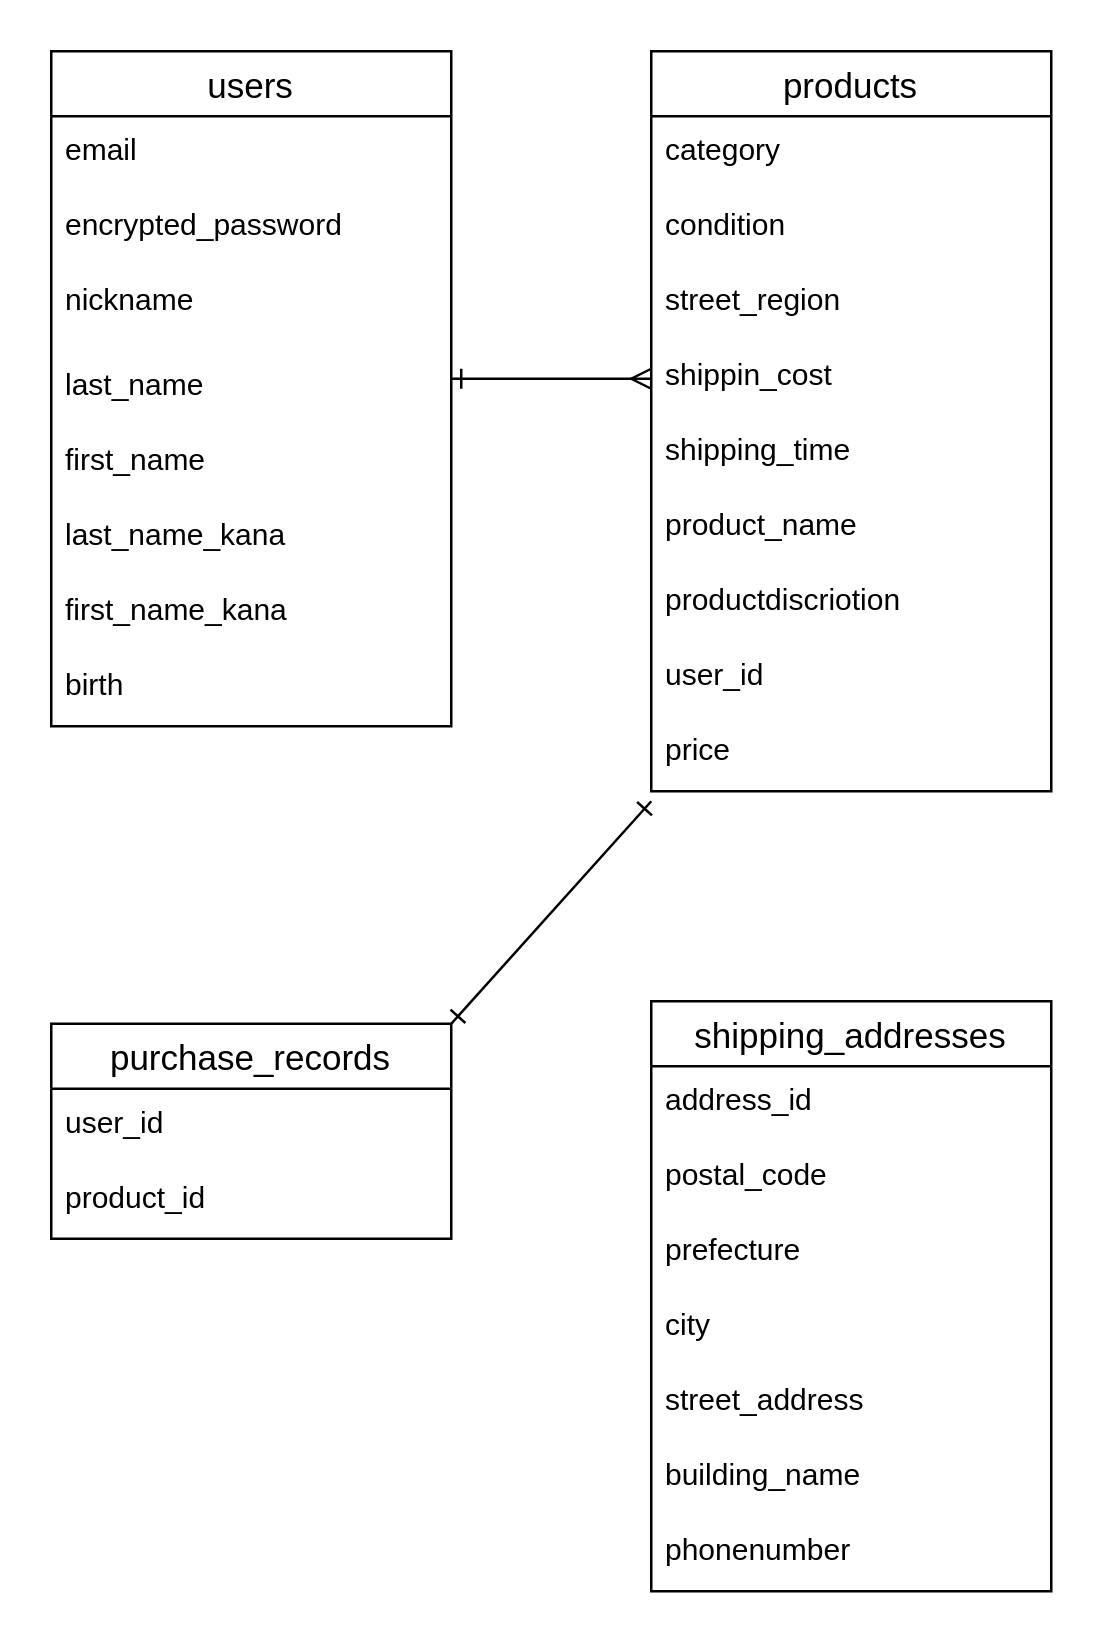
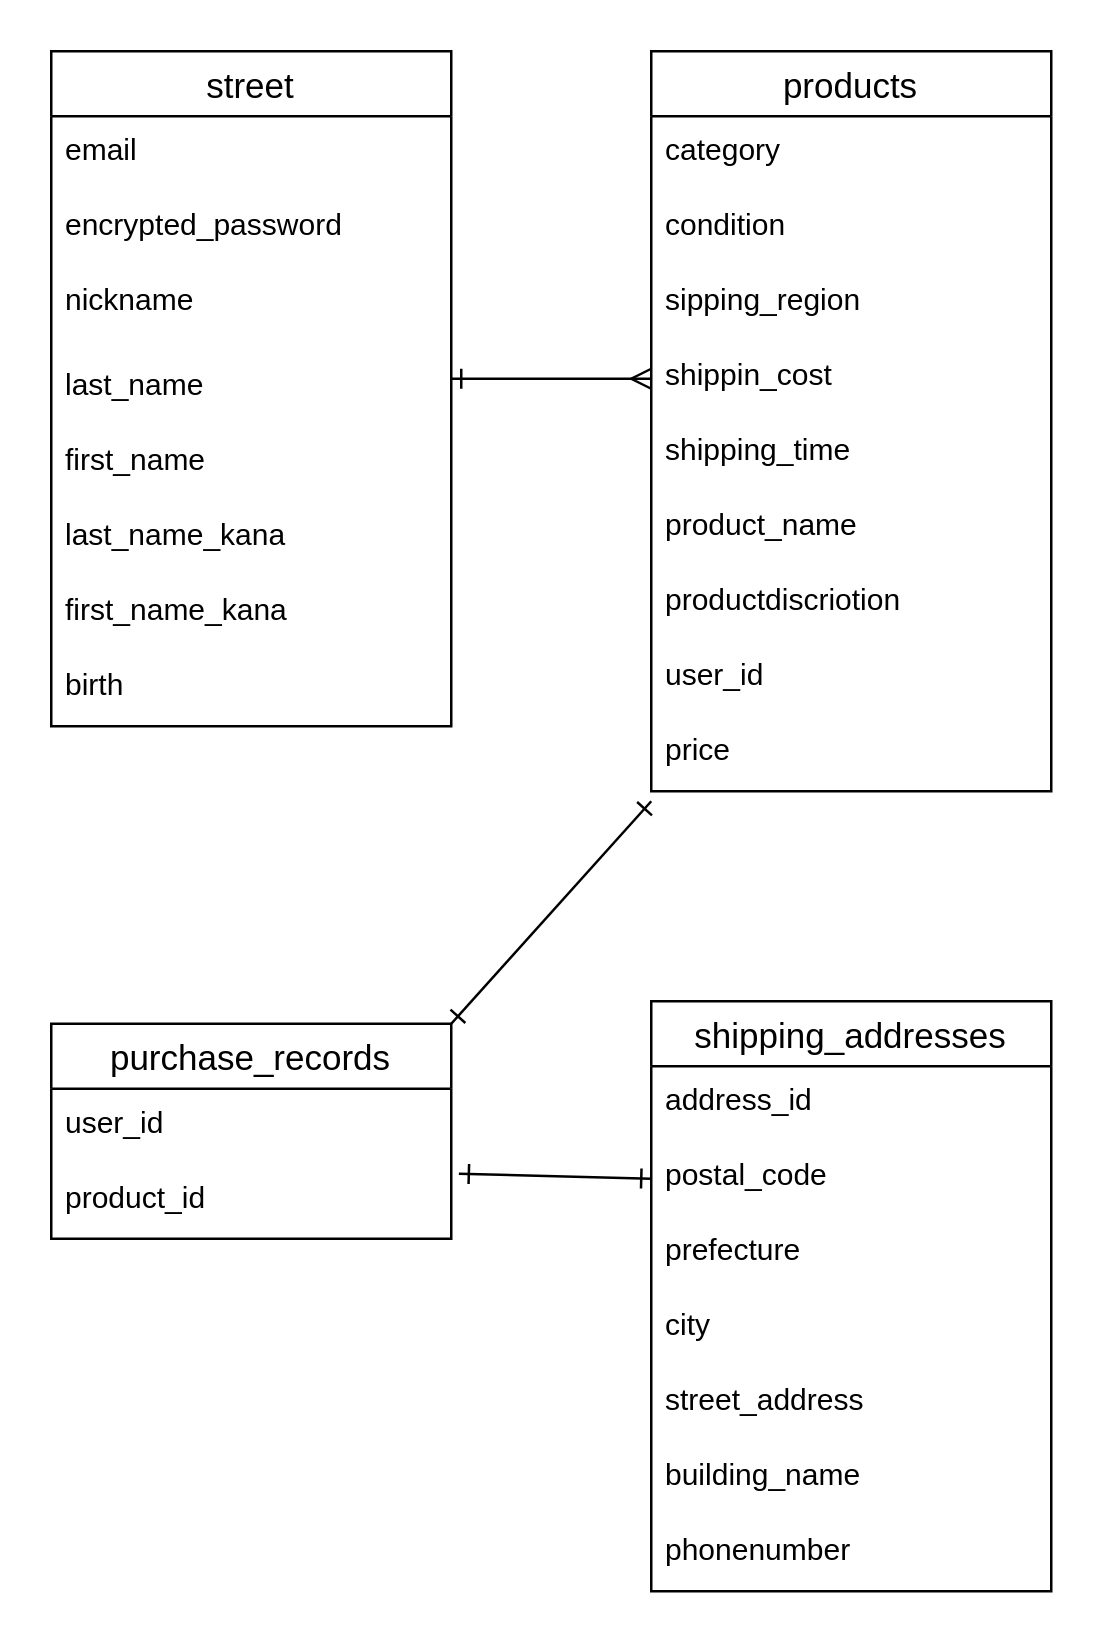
(250, 86) -> (250, 86)
(770, 300) -> (771, 300)
none -> (553, 1176)
